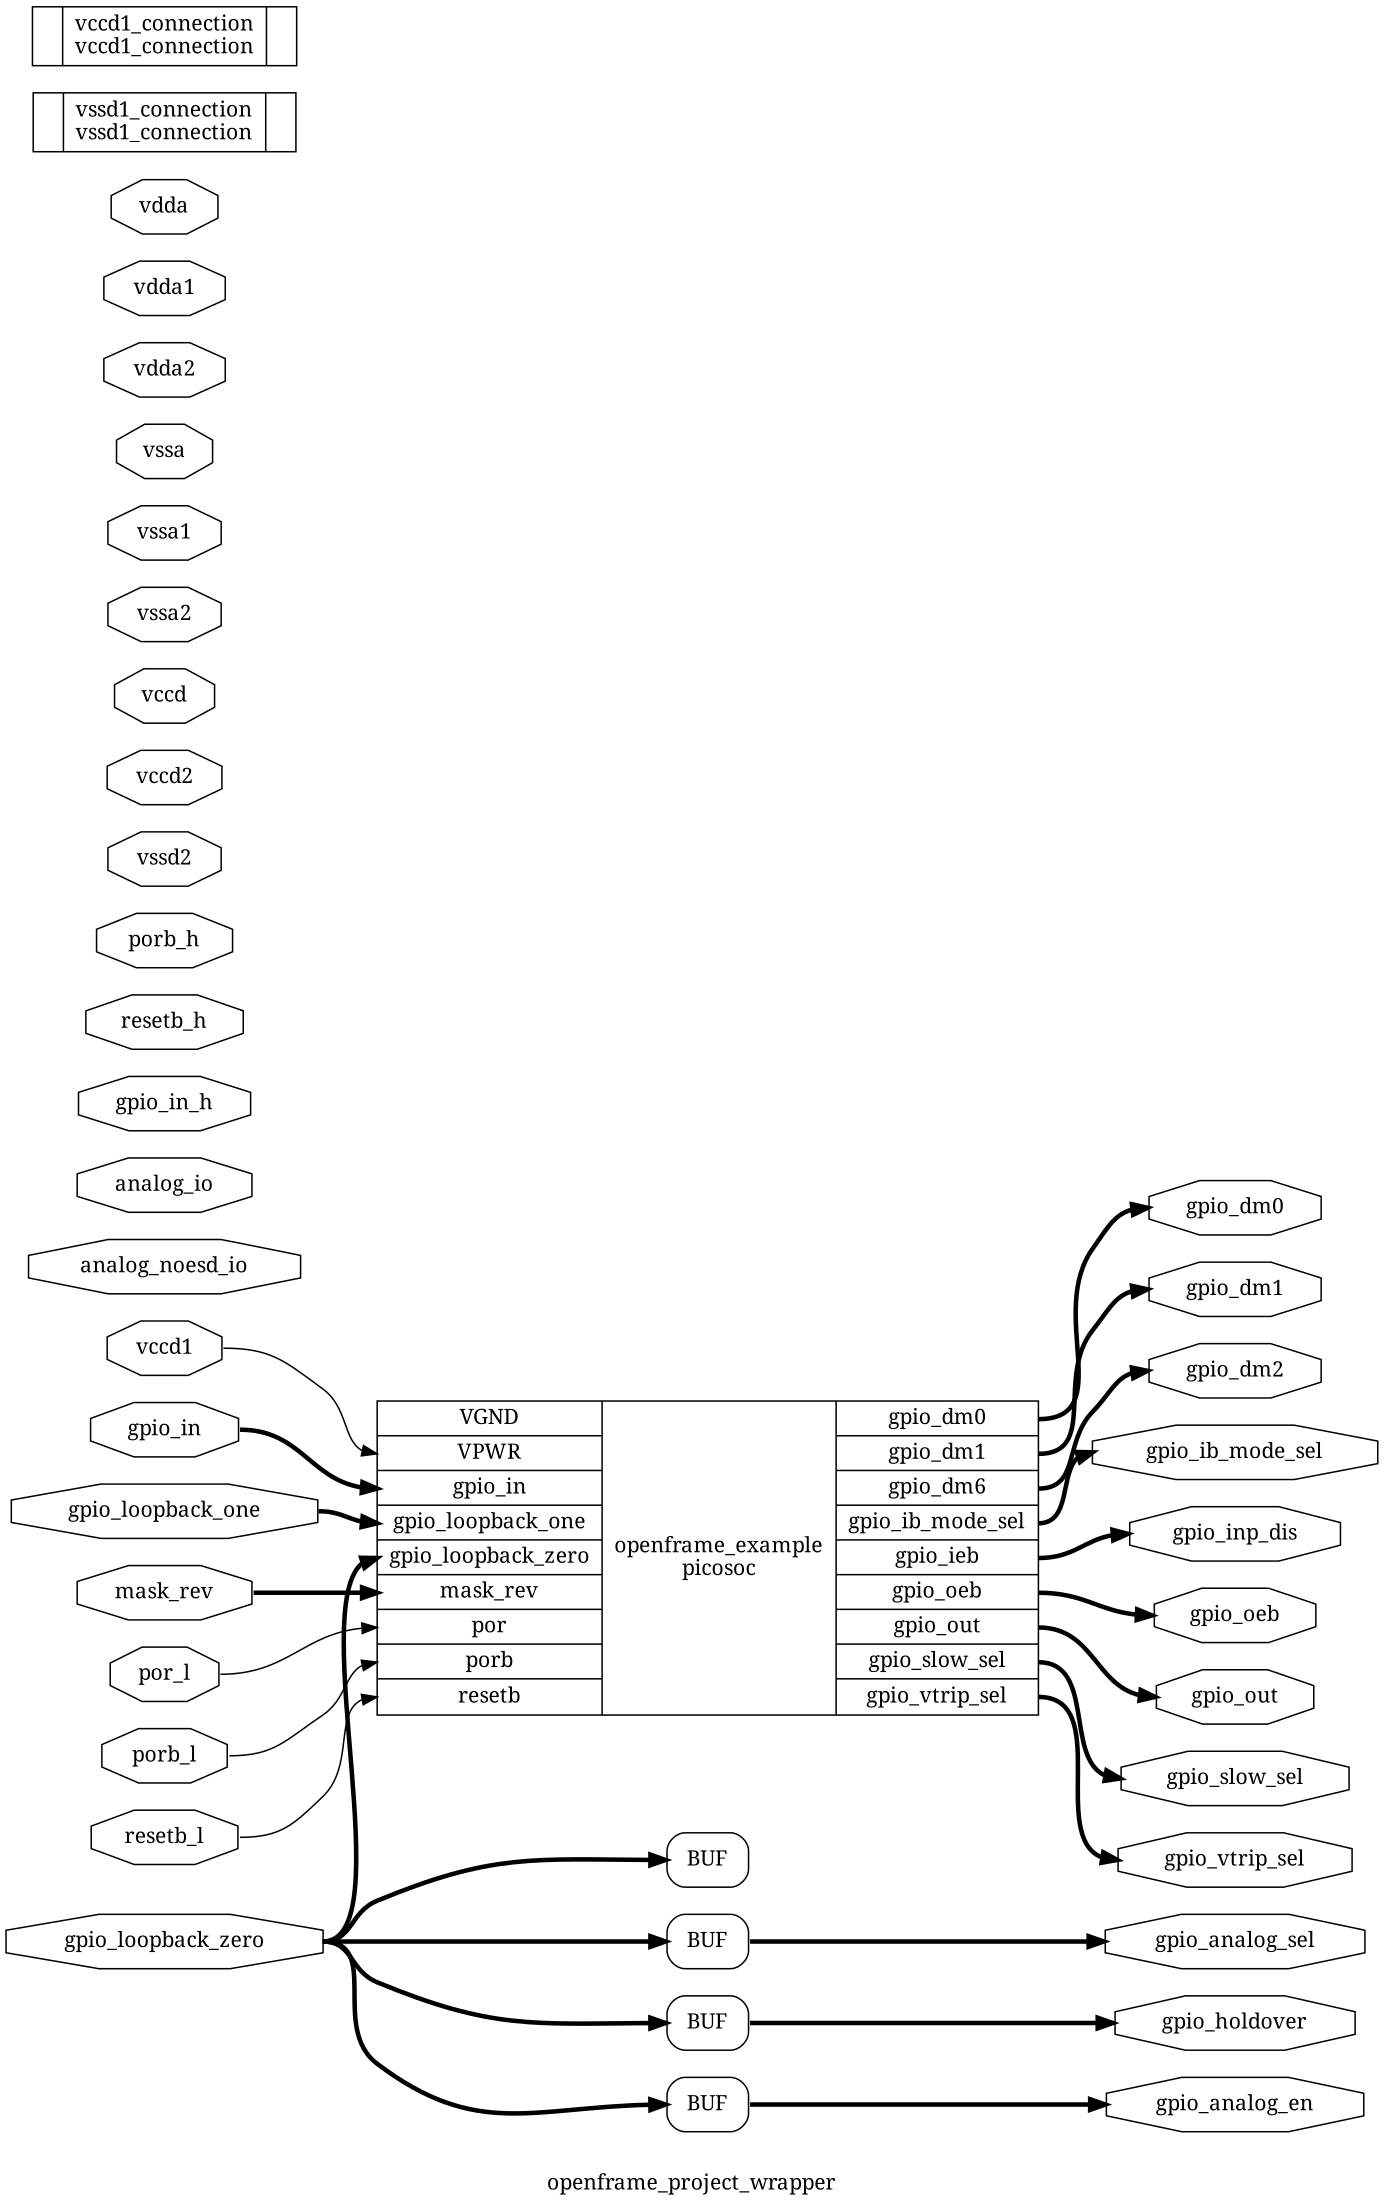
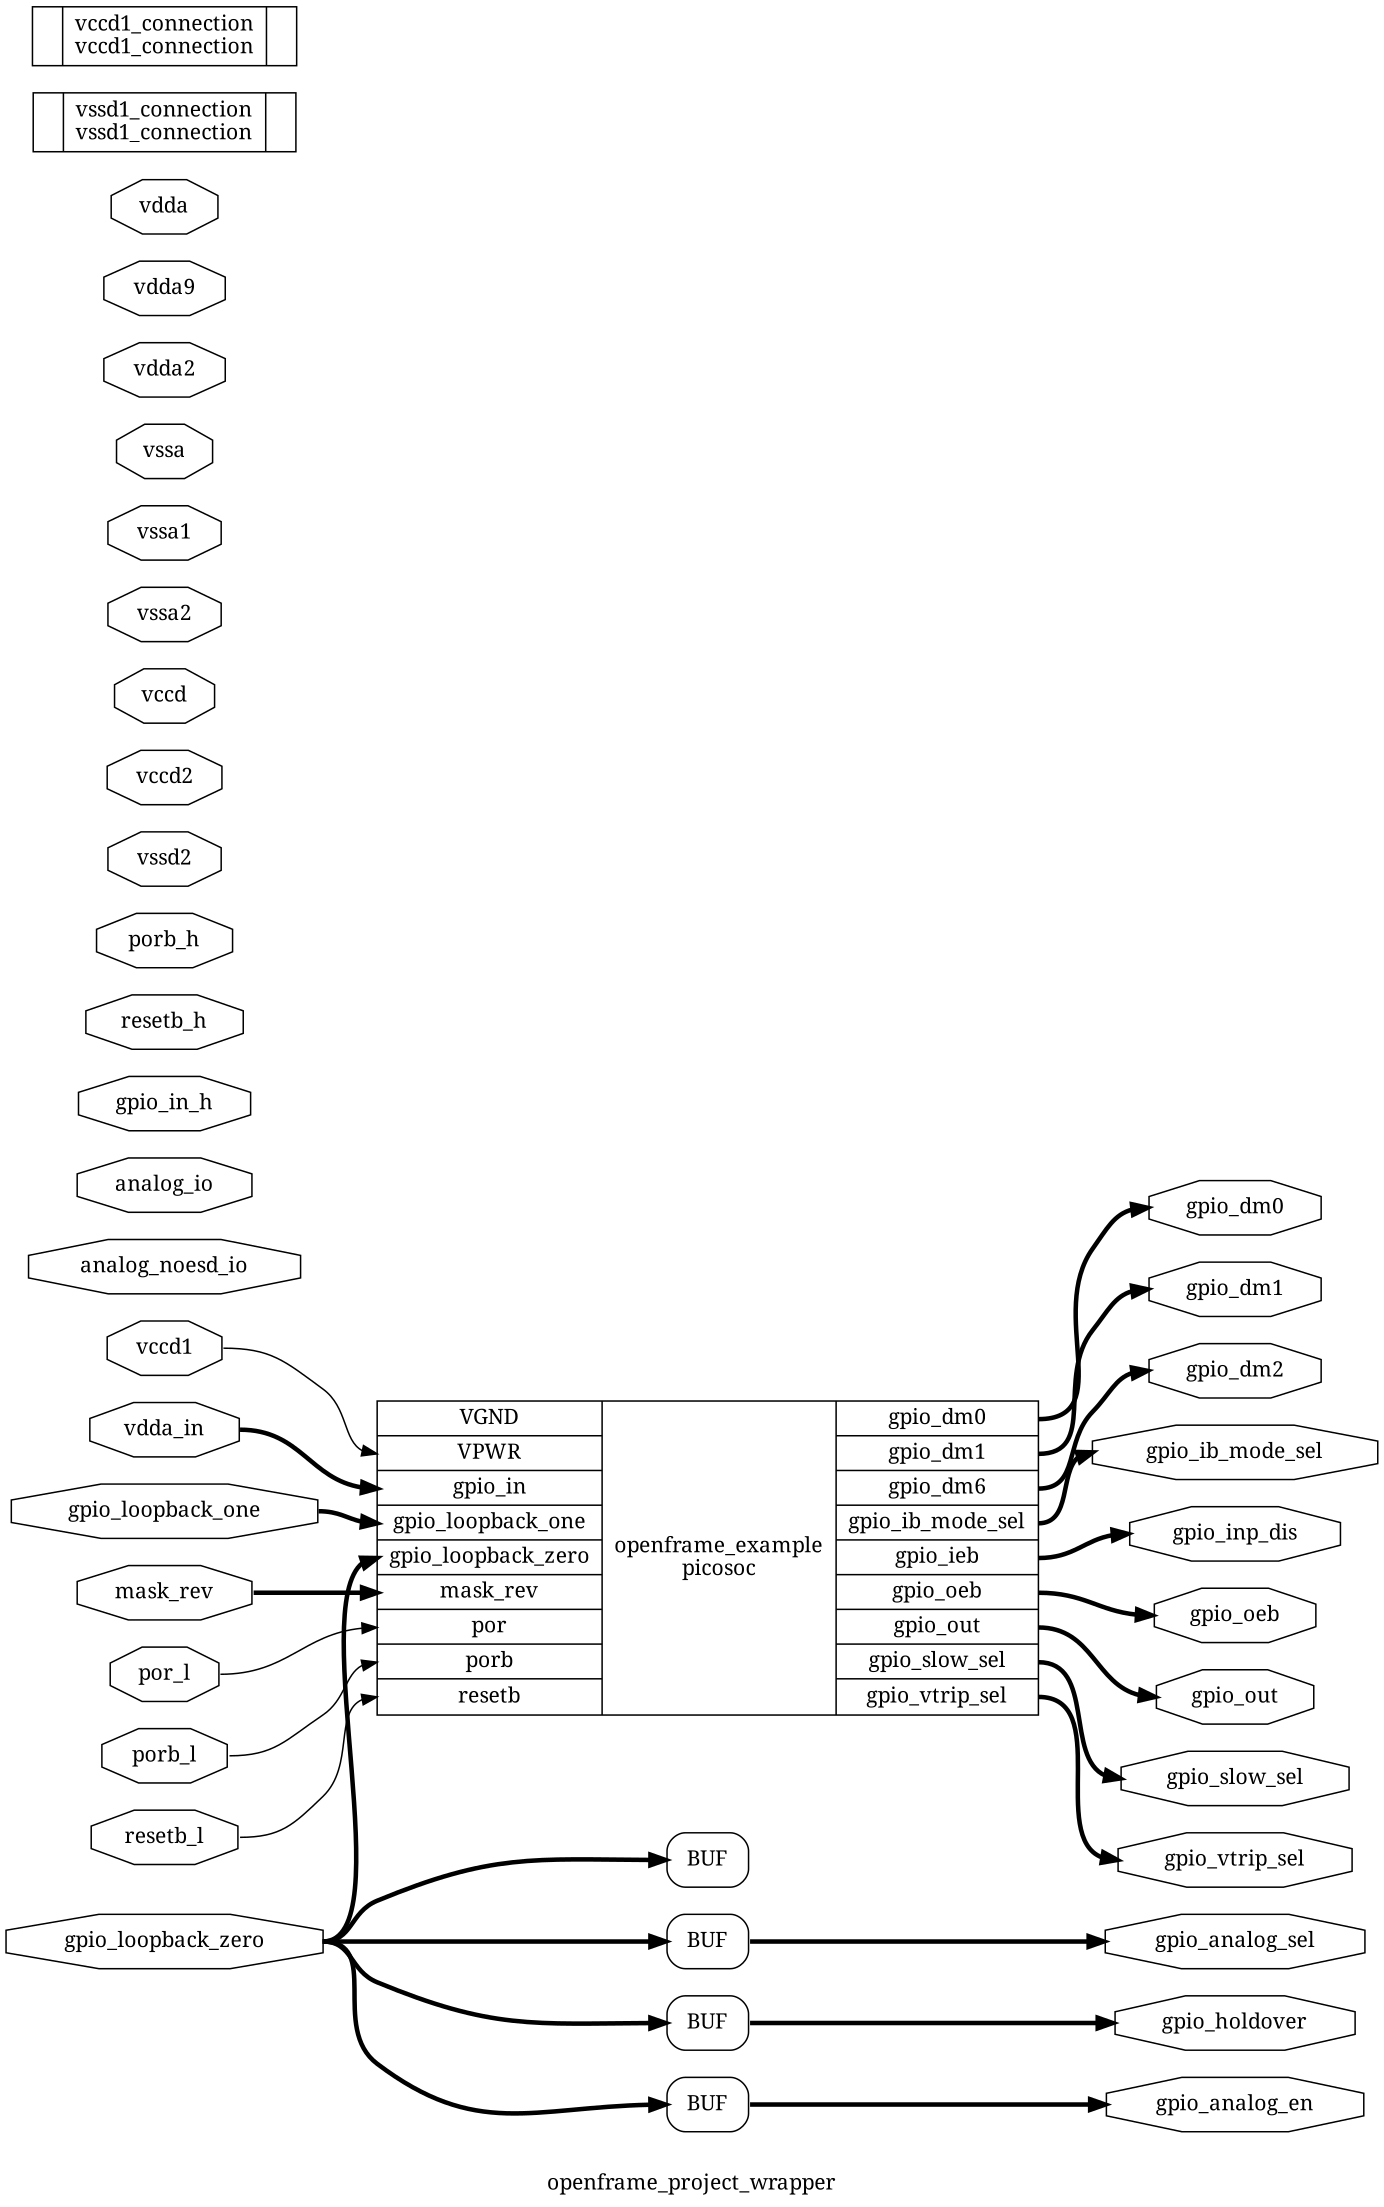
(165, 288) -> (165, 288)
(165, 1430) -> (165, 1430)
